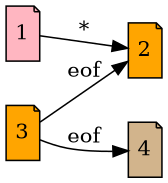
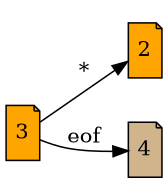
(23, 34) -> none
(84, 71) -> (84, 71)
